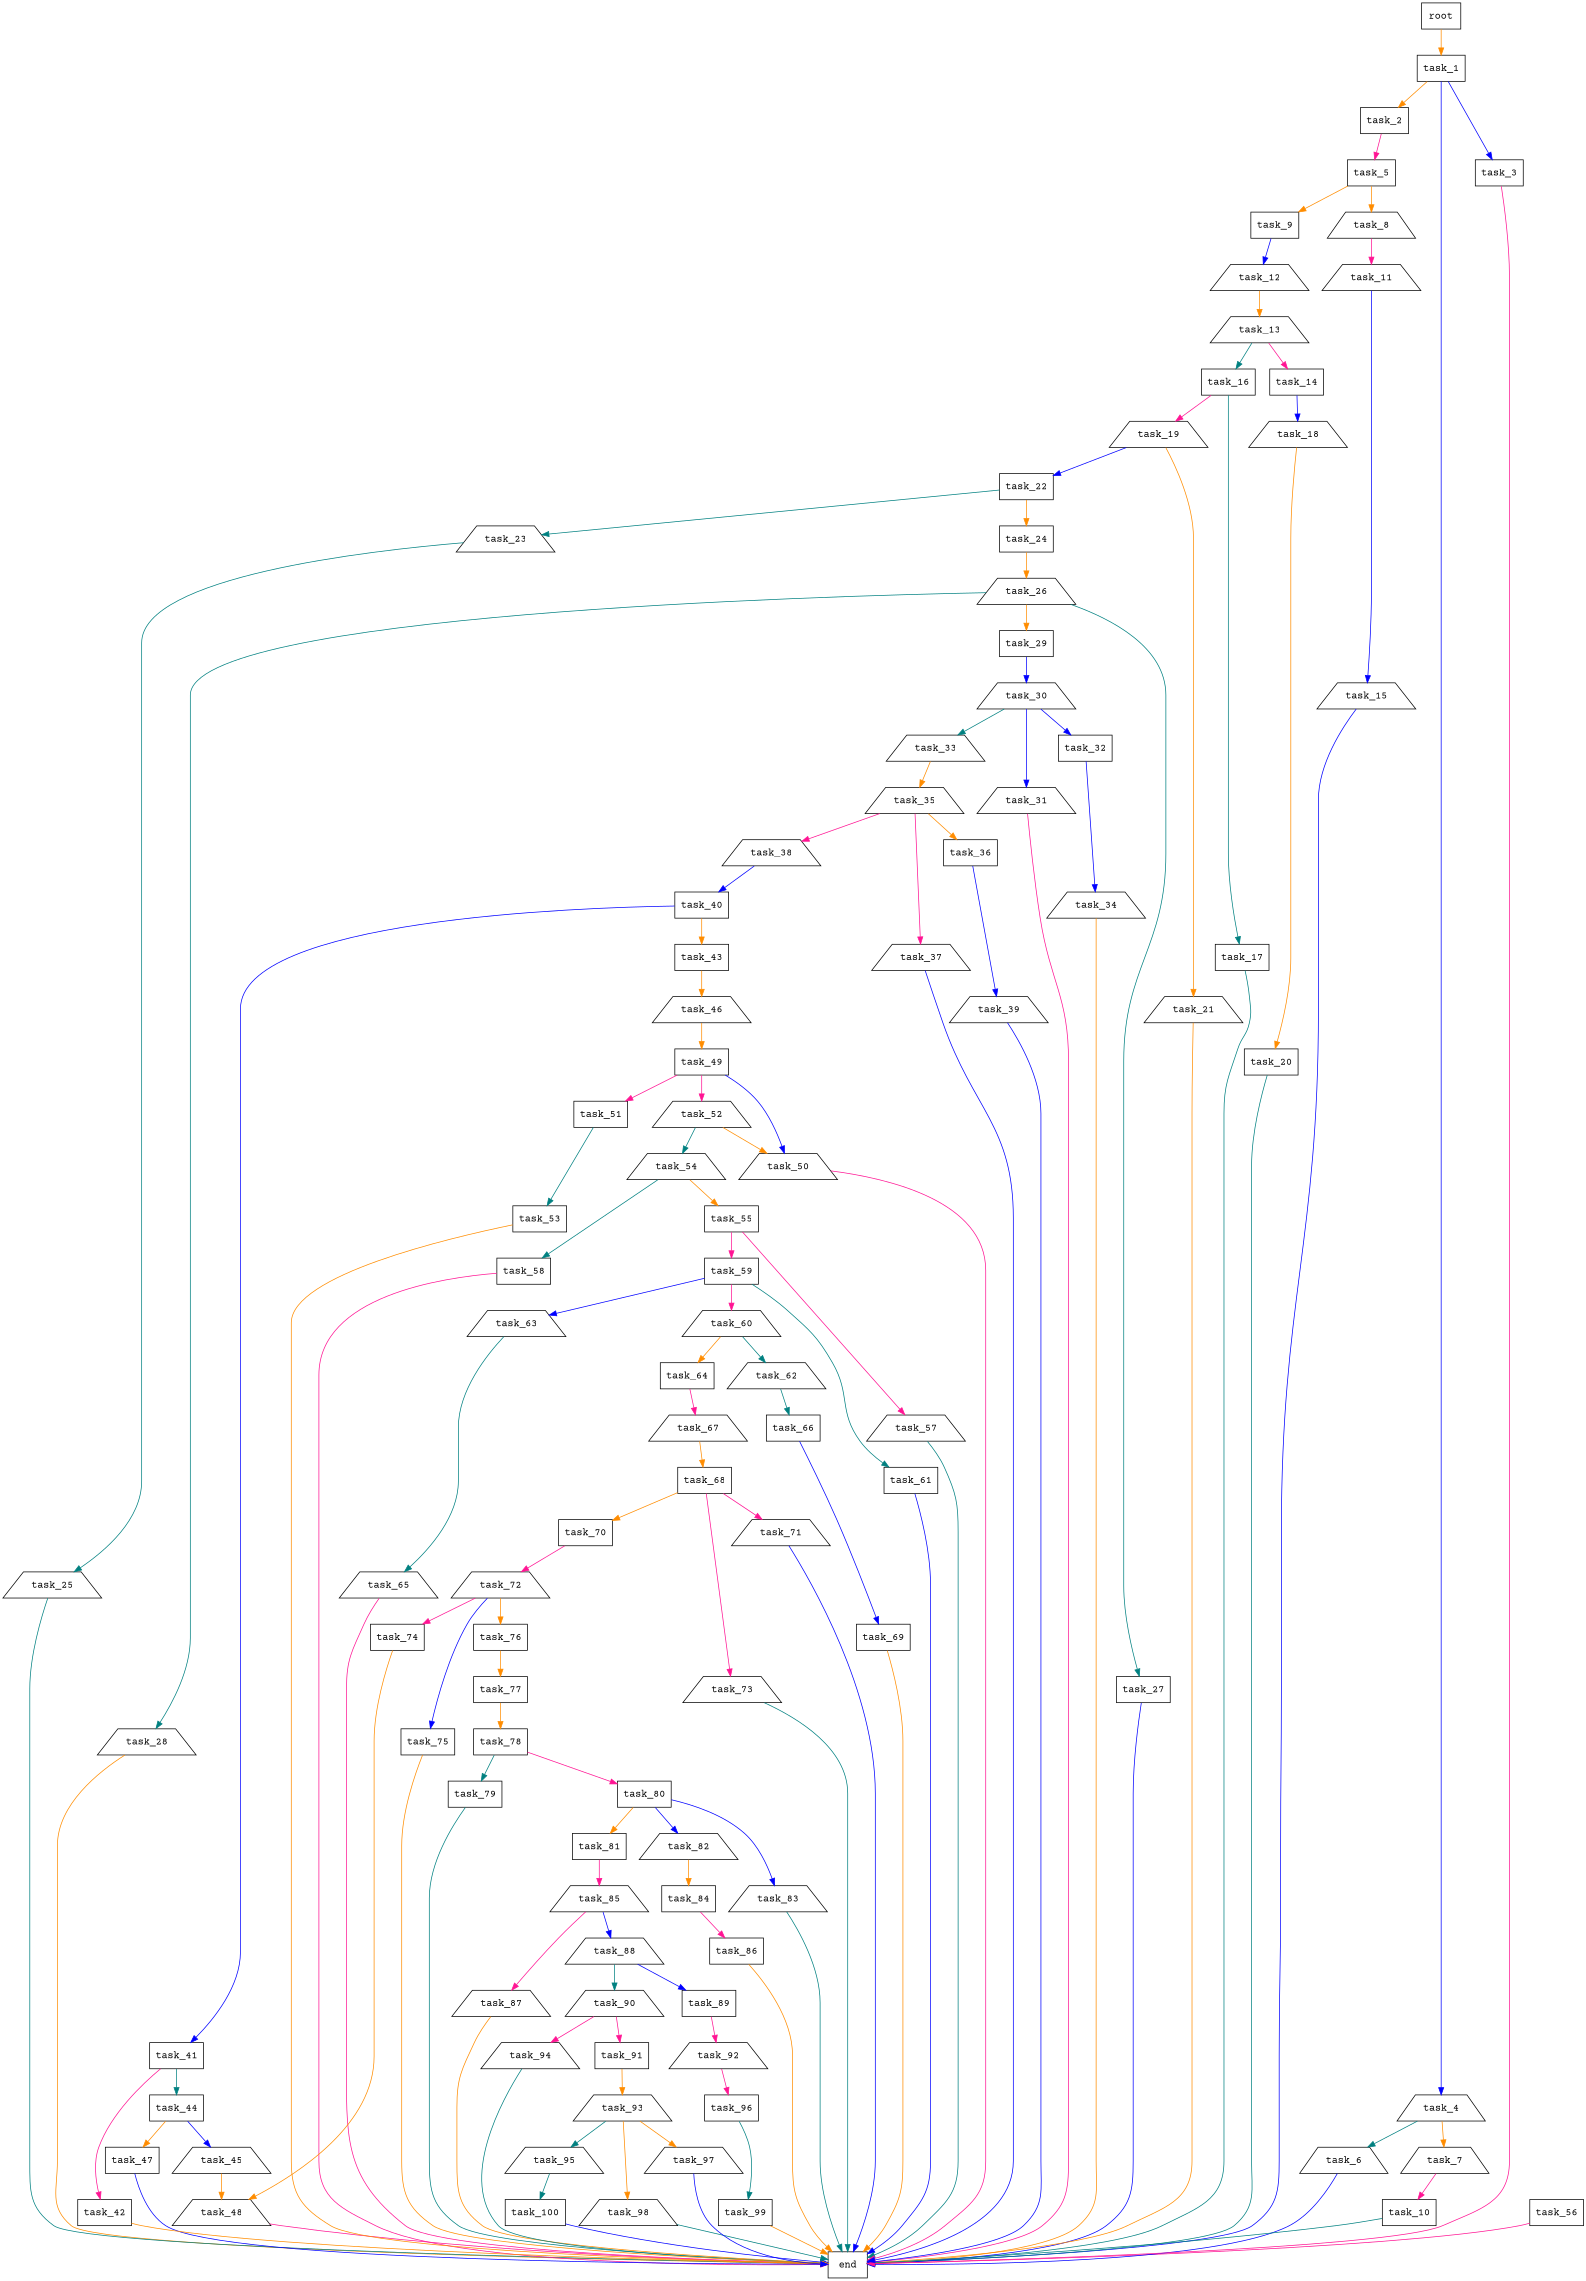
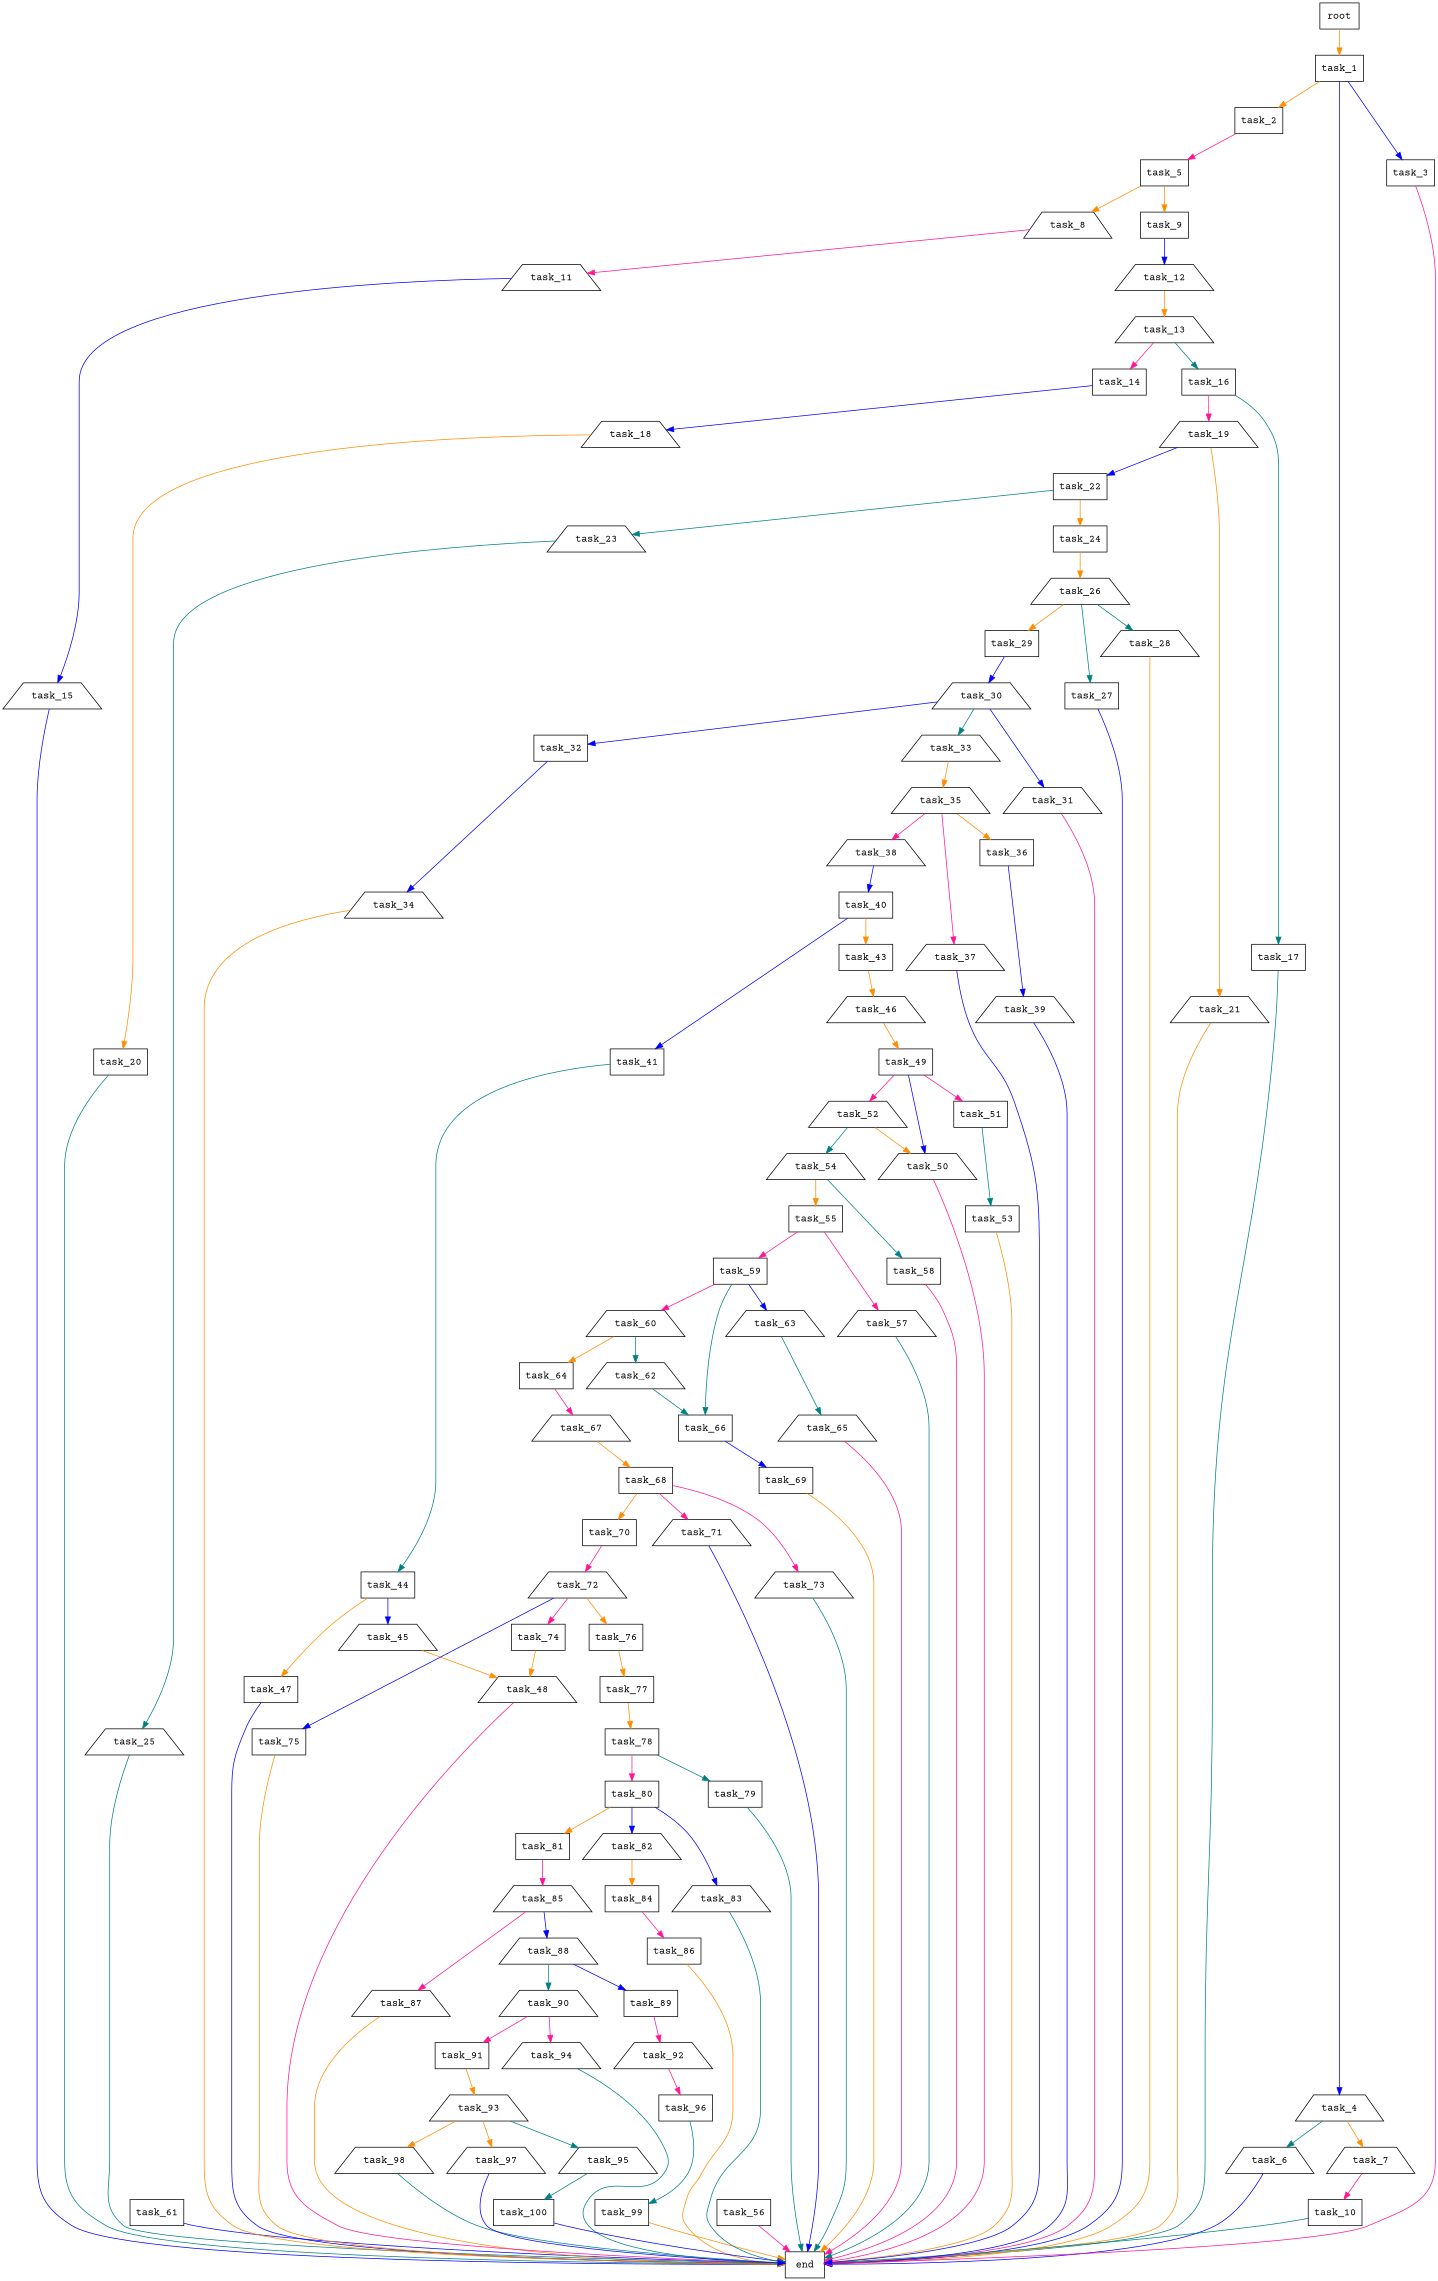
(833, 1364) -> (711, 1344)
(105, 2213) -> none
